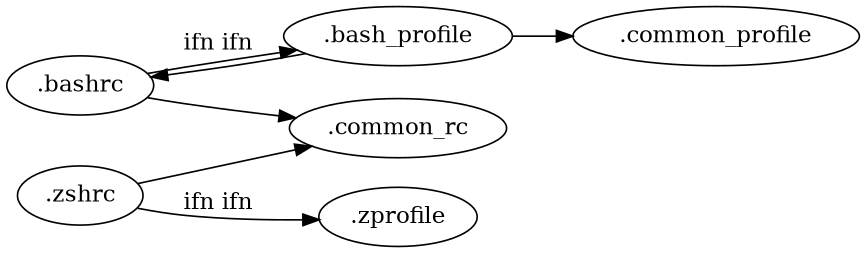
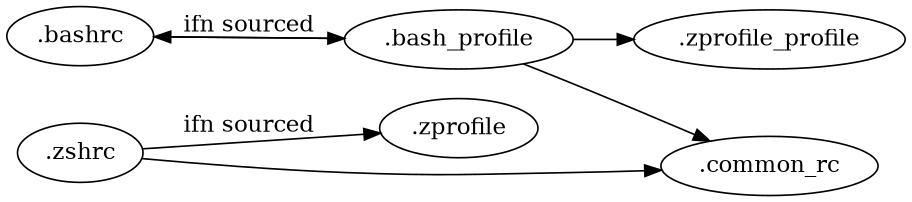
(716, 36) -> (769, 39)
(219, 44) -> (249, 25)
(213, 108) -> (609, 99)
(219, 203) -> (249, 126)
